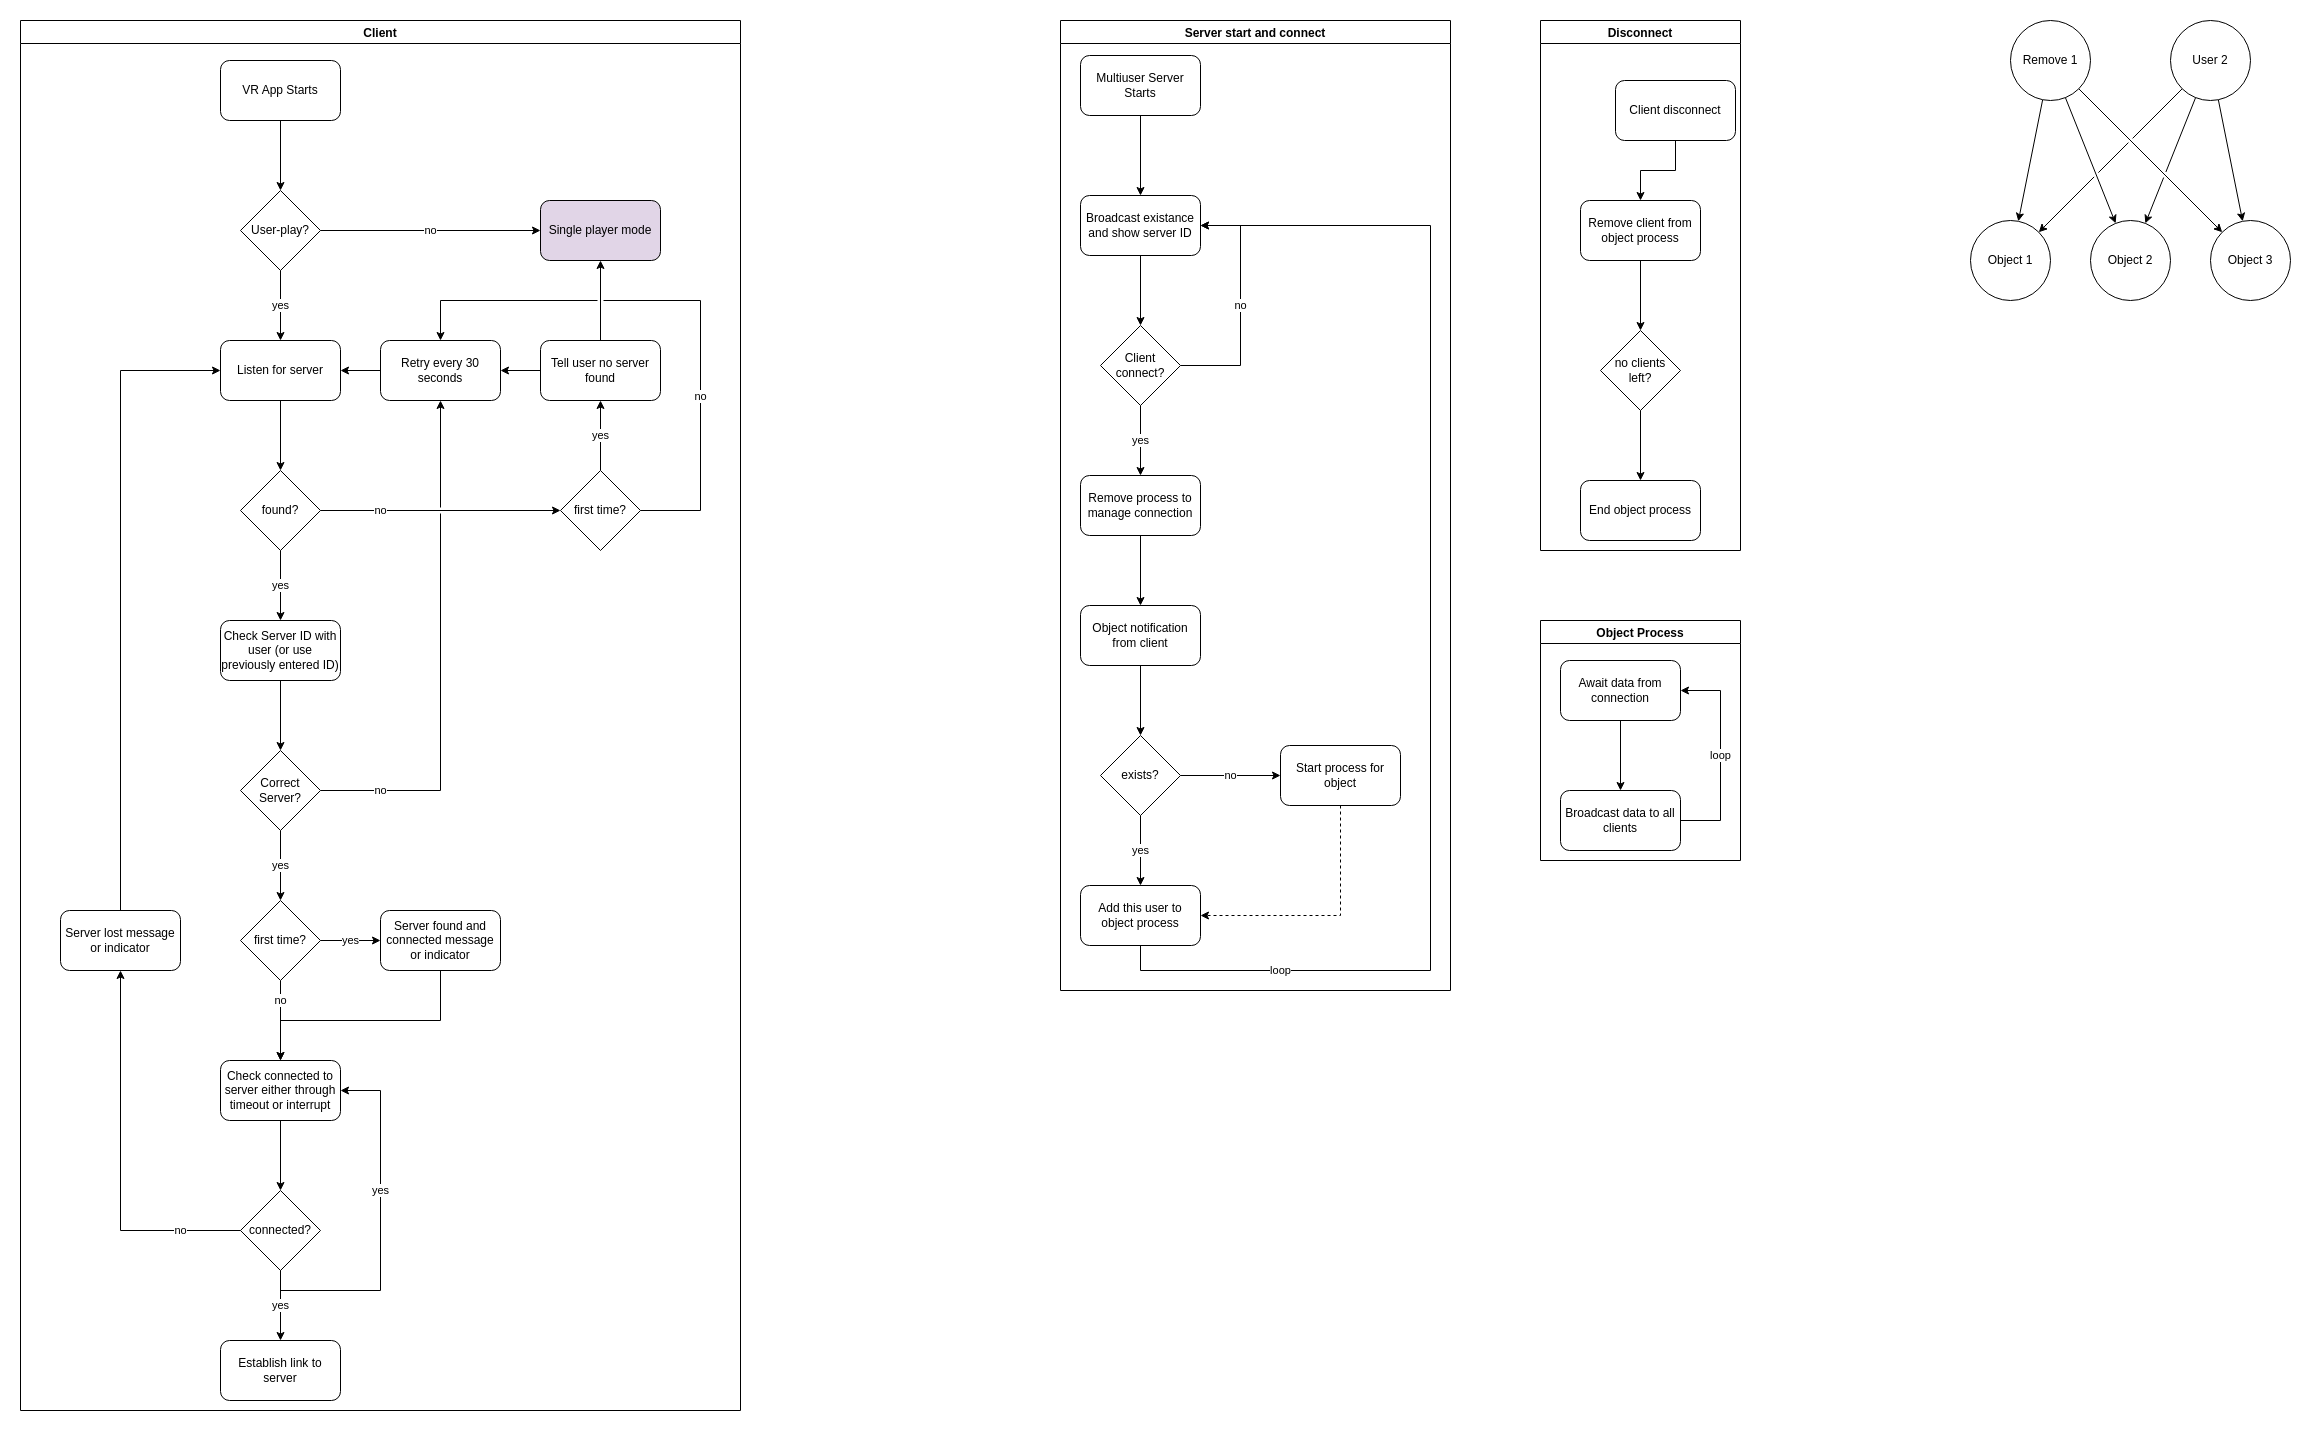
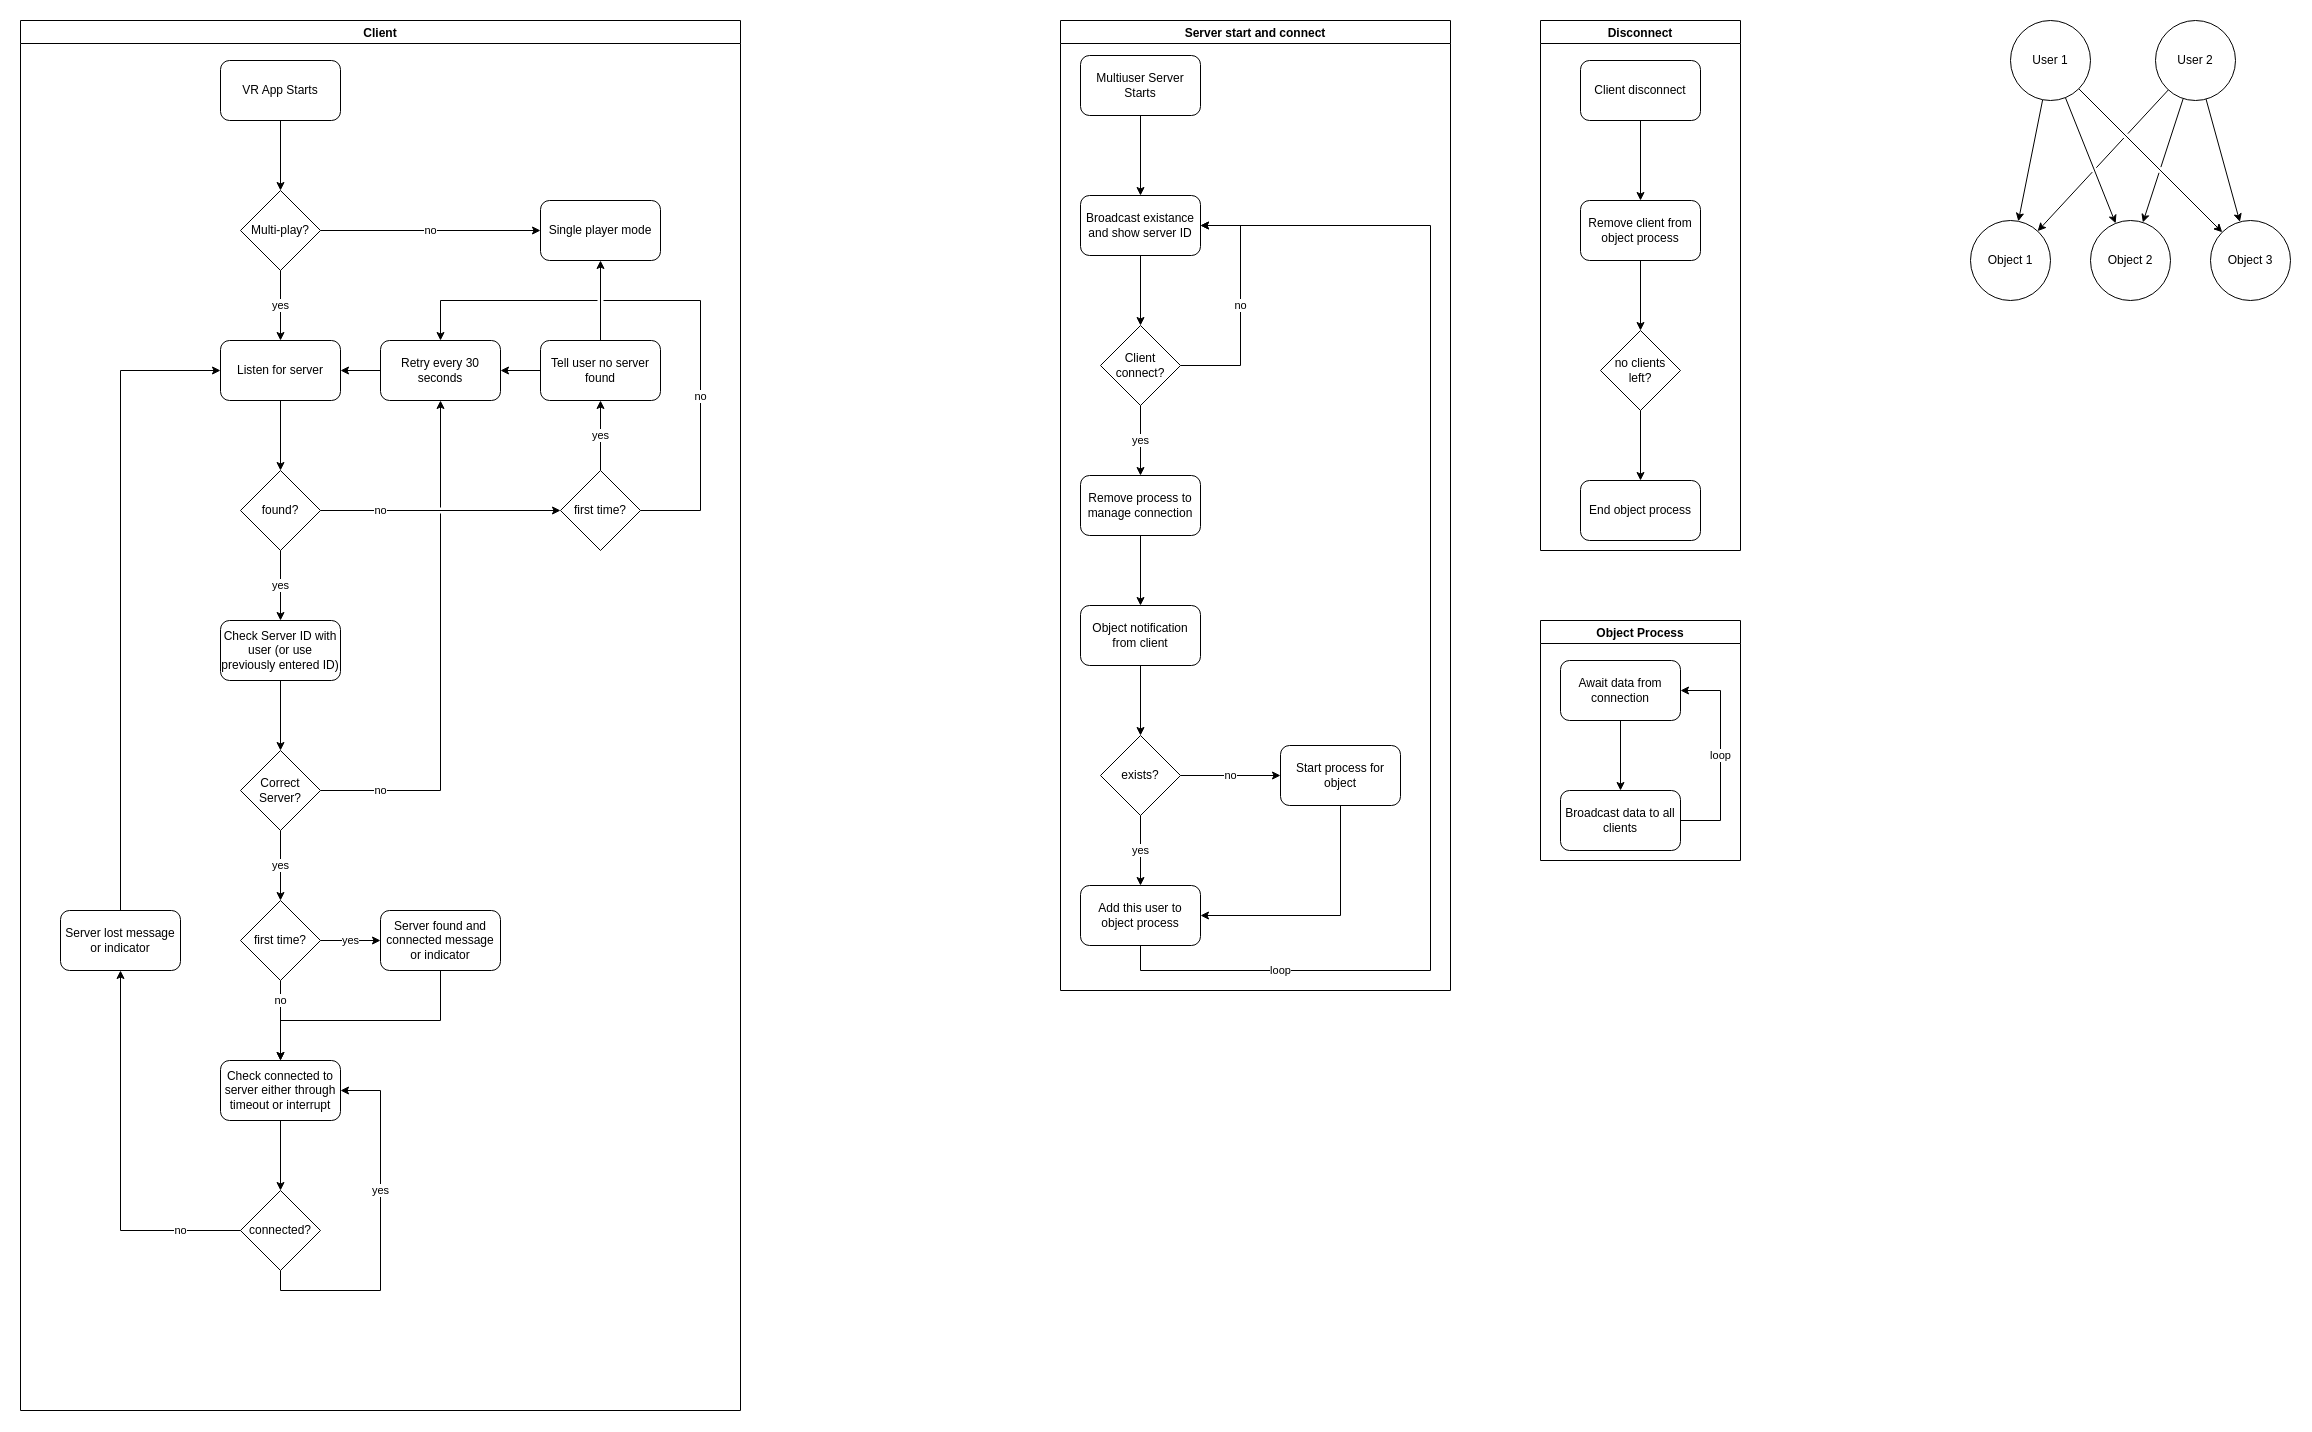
(2051, 61) -> (2051, 61)
(2211, 61) -> (2196, 61)
(1676, 111) -> (1641, 91)
(281, 231) -> (281, 231)
(601, 231) -> (601, 231)
(1329, 916) -> (1329, 916)
(281, 1313) -> none
(281, 1371) -> none
